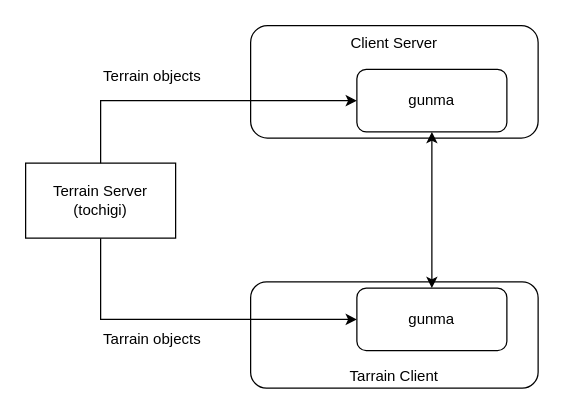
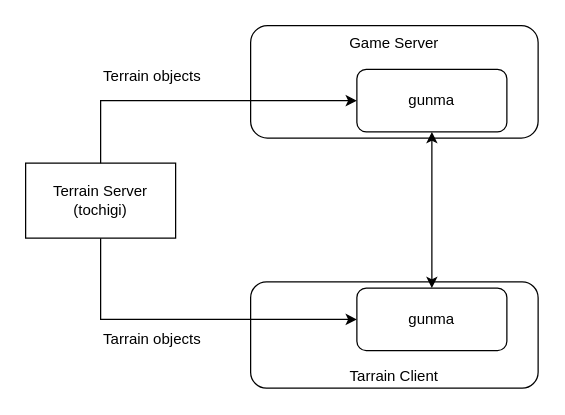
(394, 43) -> (394, 43)
